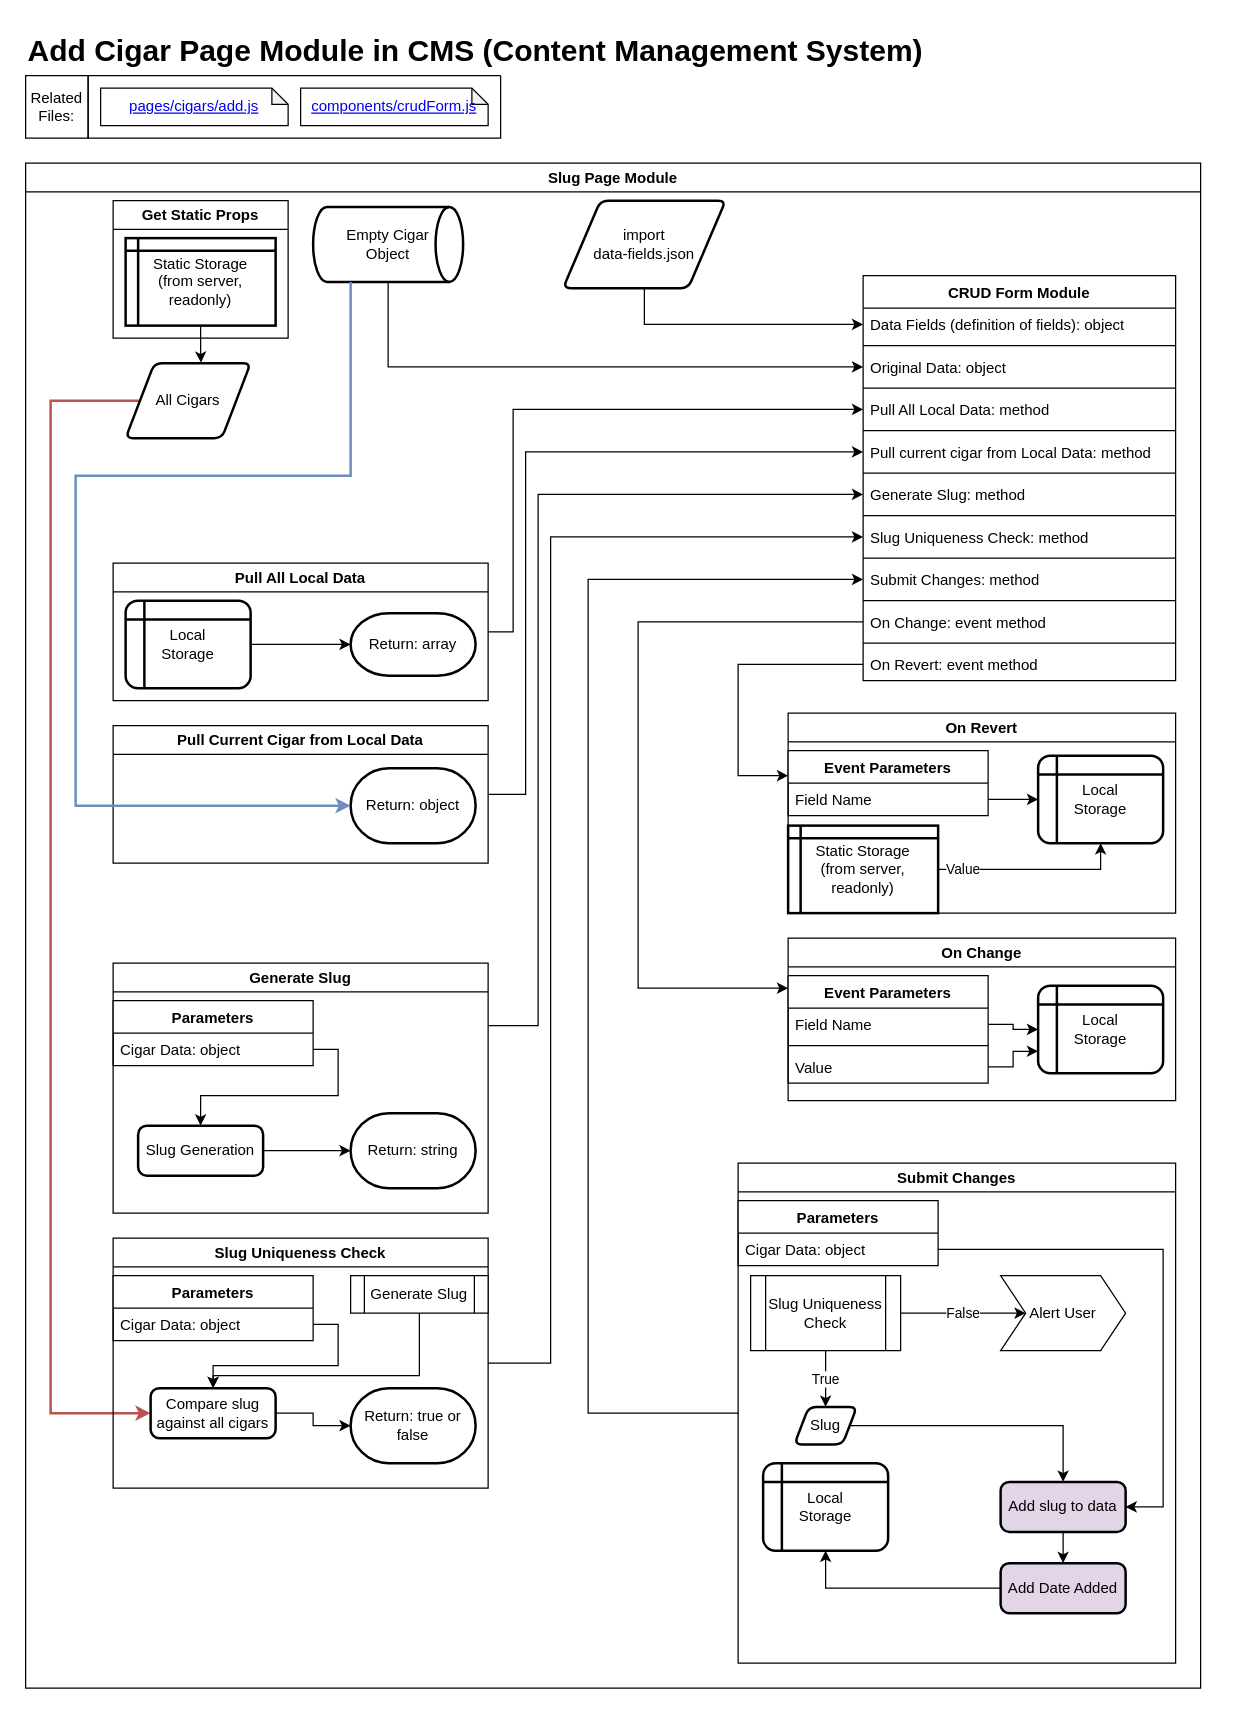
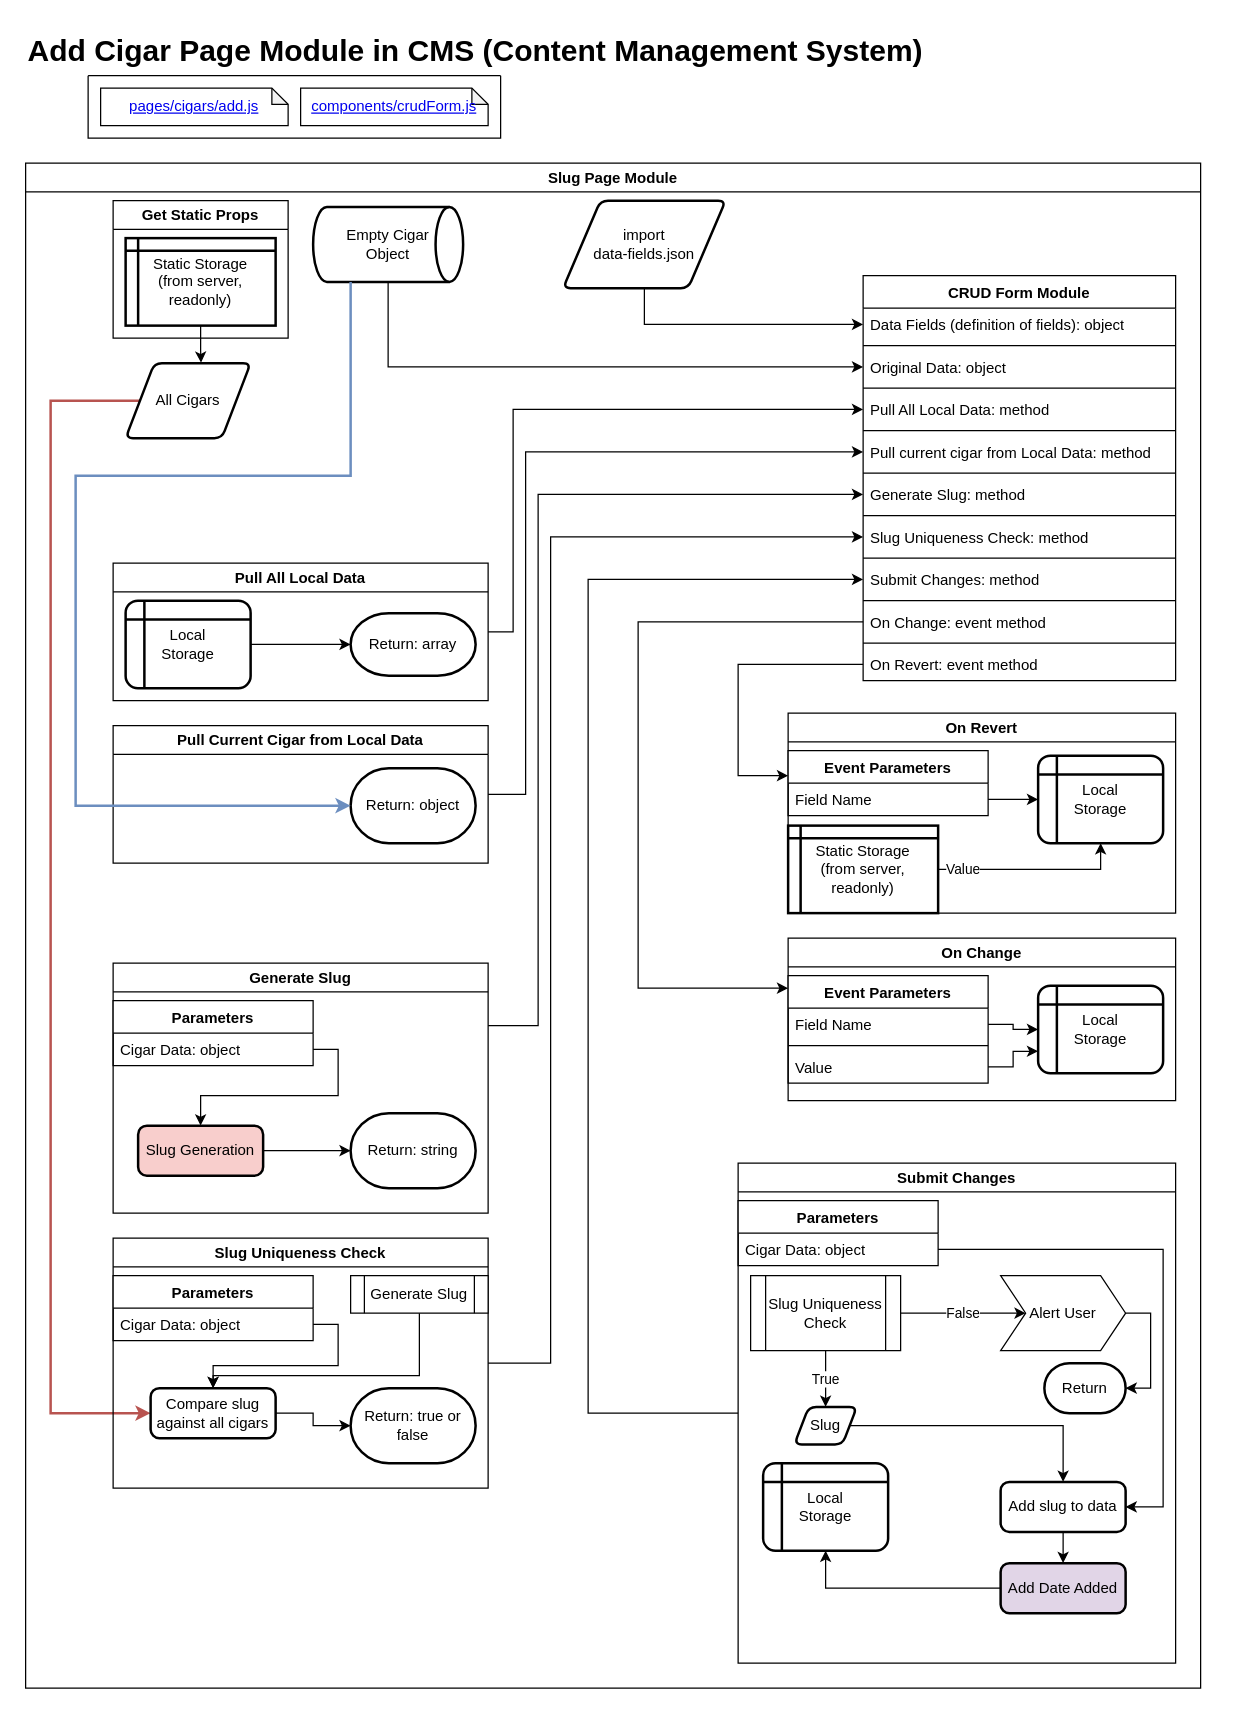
(57, 107) -> none
(201, 1151) -> (201, 1151)
none -> (1151, 1346)
none -> (1085, 1388)
(1063, 1507) -> (1063, 1507)
